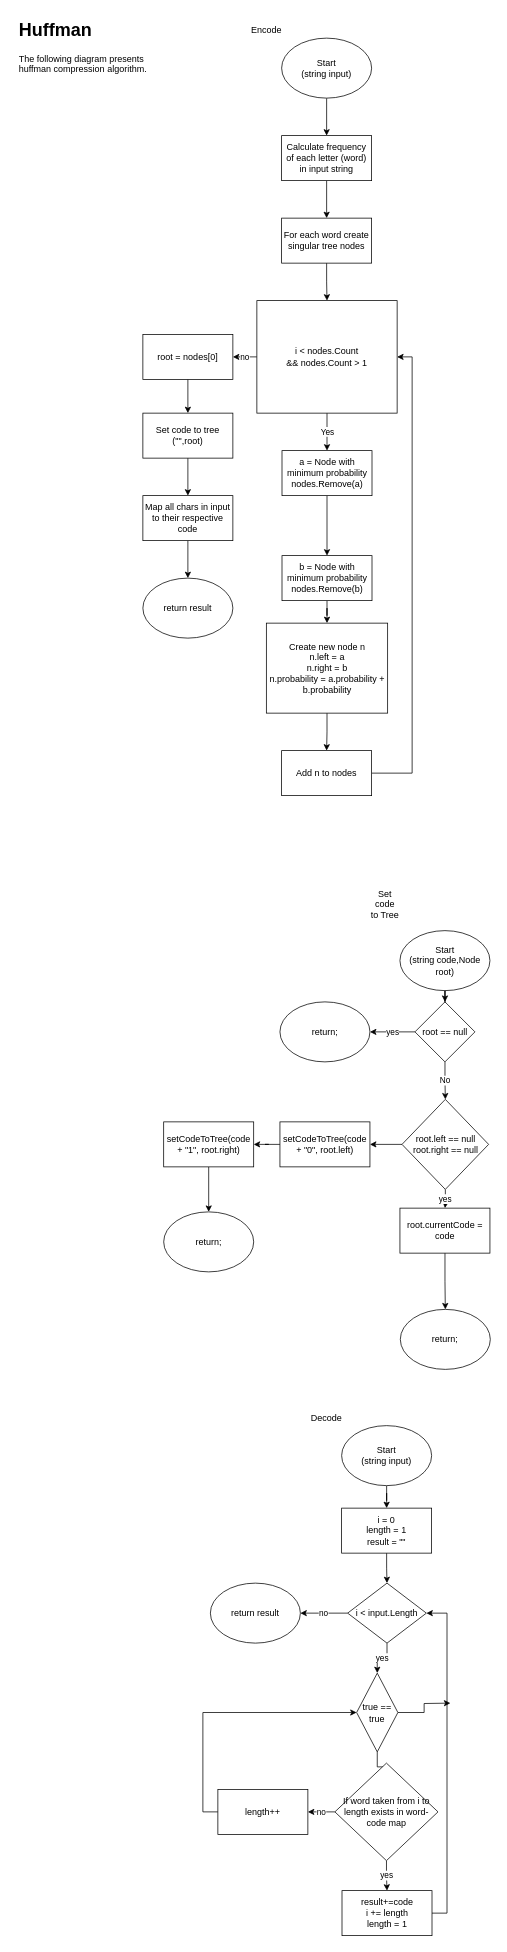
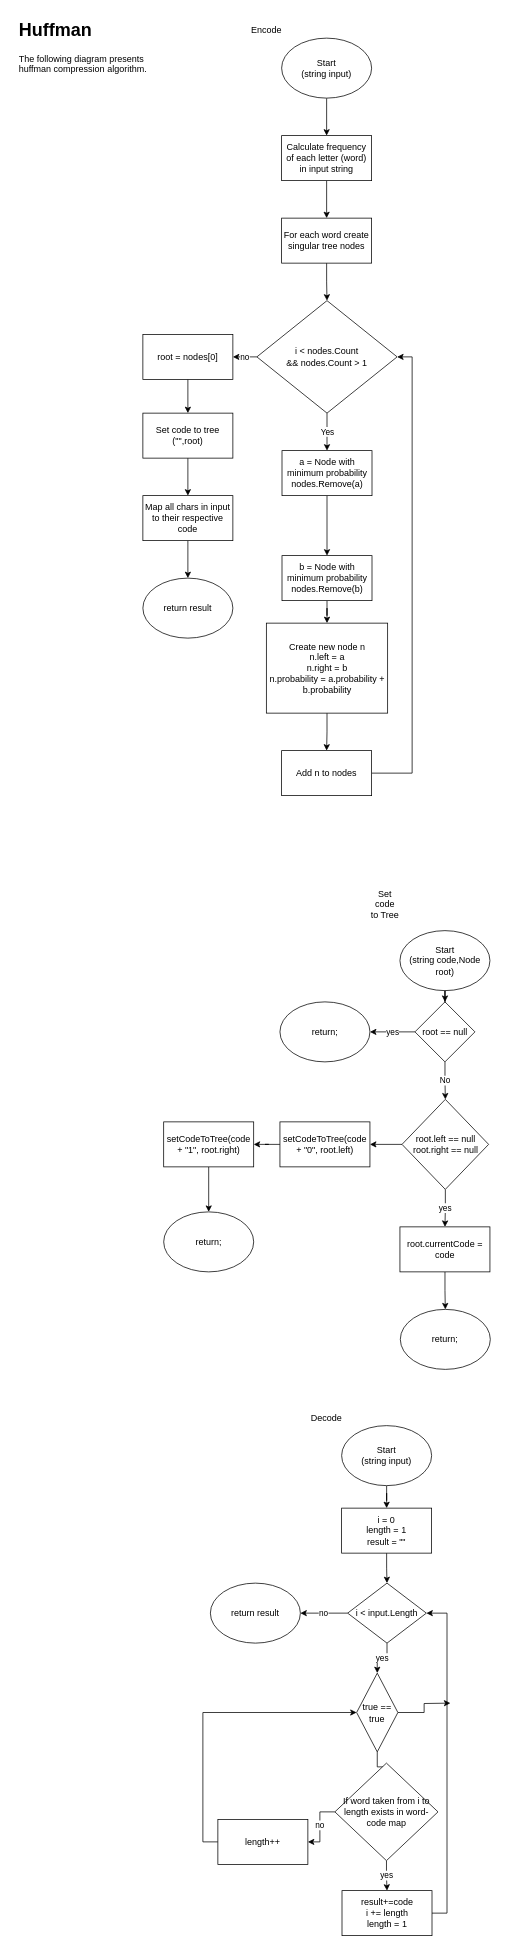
(327, 357) -> (327, 357)
(445, 1230) -> (445, 1249)
(263, 1812) -> (263, 1842)
